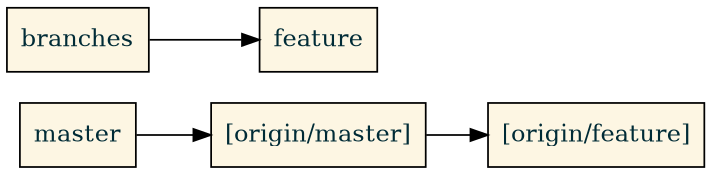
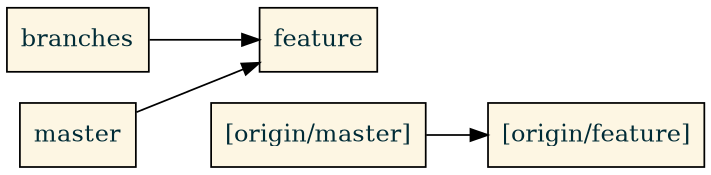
(165, 135) -> (190, 91)
